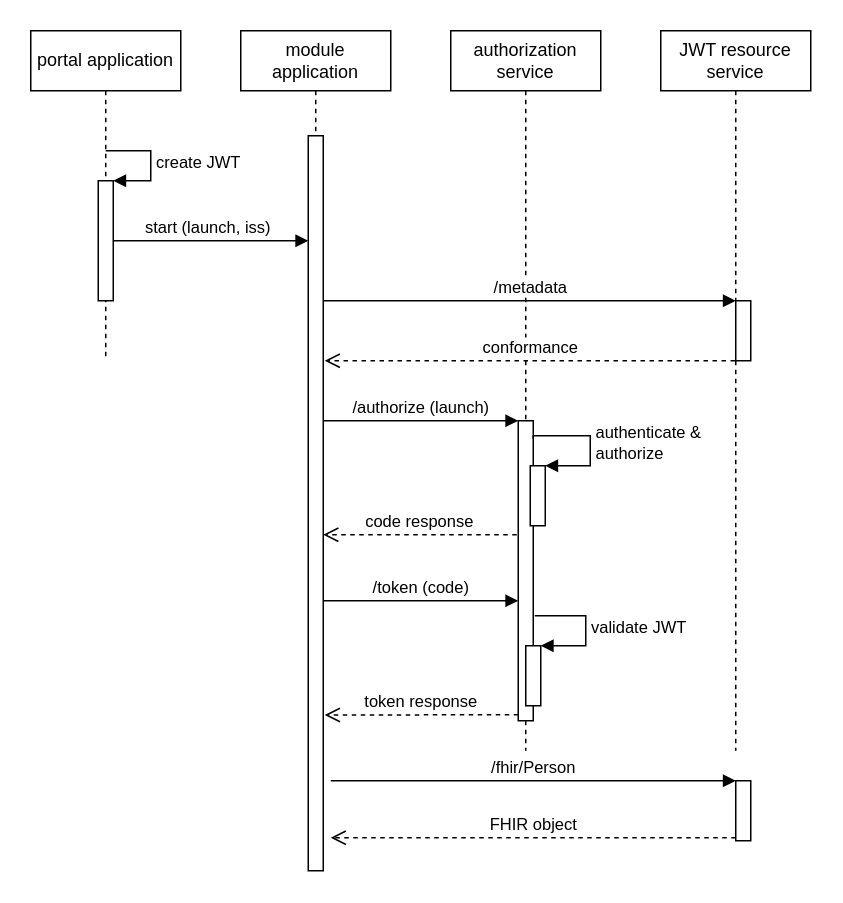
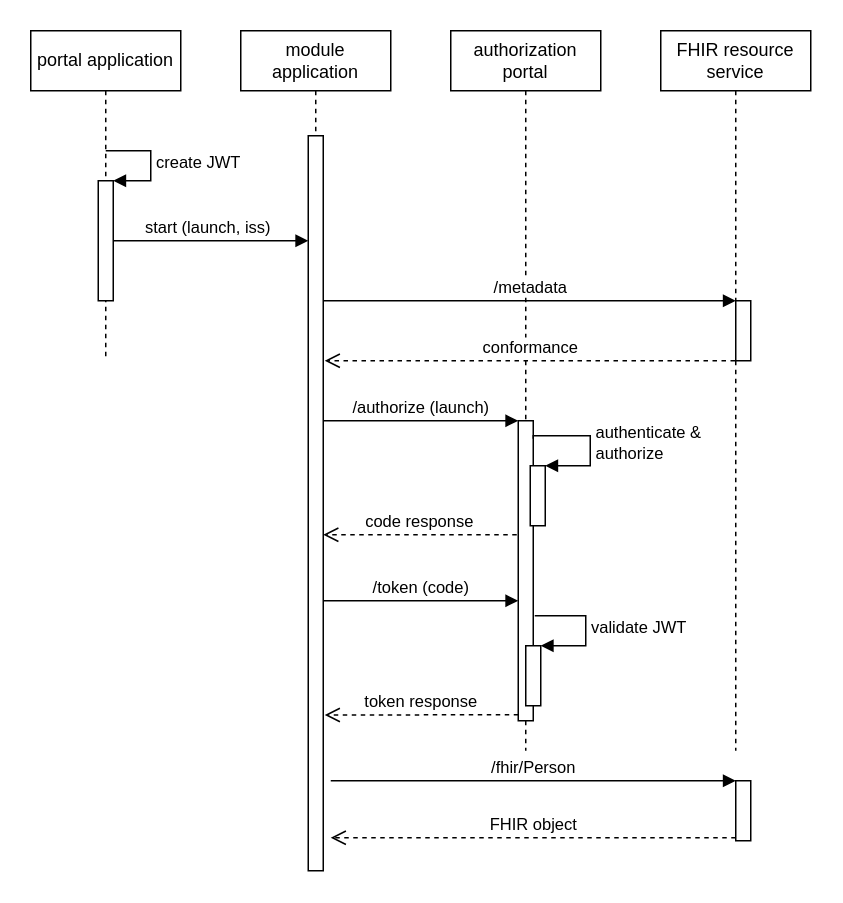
(526, 61) -> (526, 61)
(736, 61) -> (736, 61)
